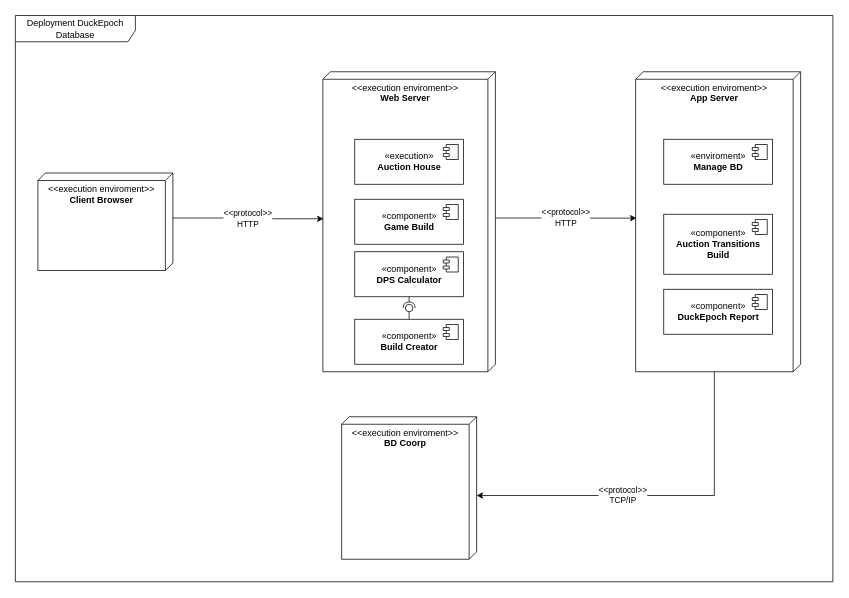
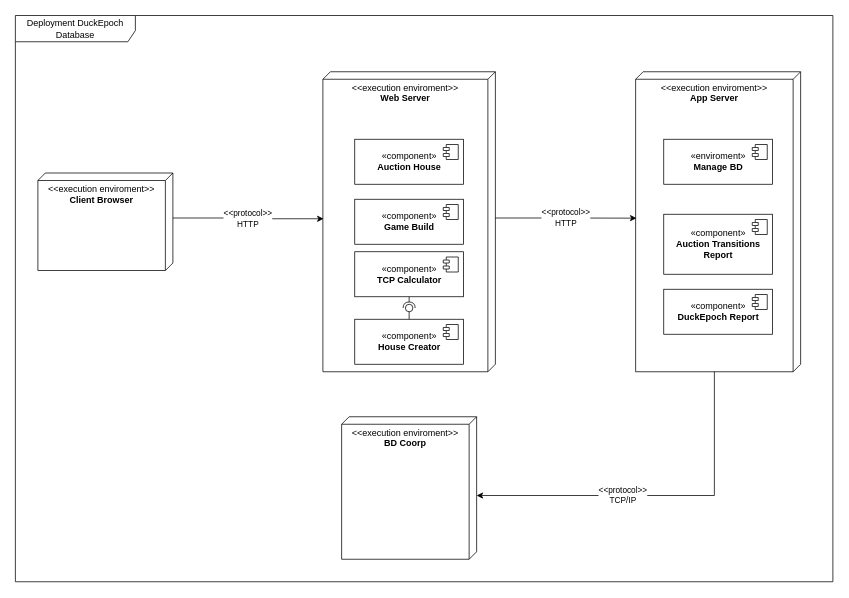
(410, 162) -> (410, 162)
(719, 244) -> (719, 244)
(410, 274) -> (410, 274)
(410, 342) -> (410, 342)
